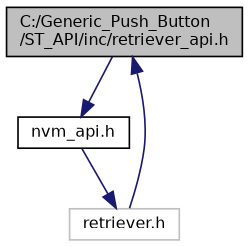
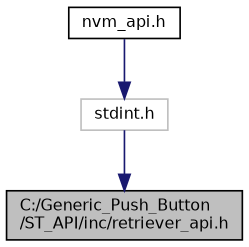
(101, 79) -> none
(124, 224) -> (124, 115)
